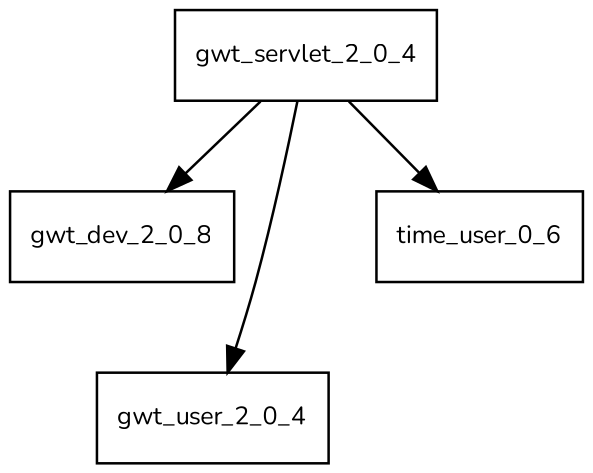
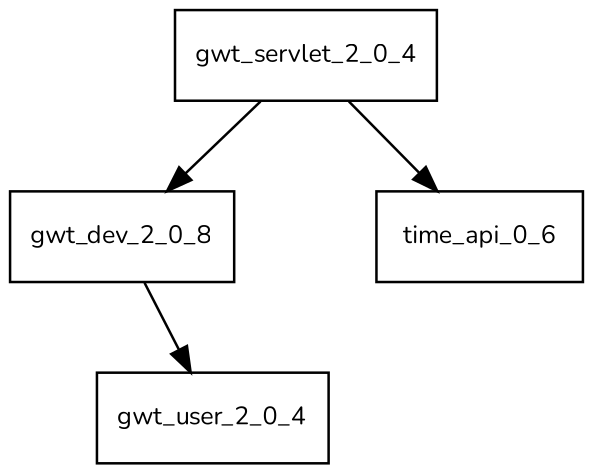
(270, 226) -> (162, 316)
(480, 237) -> (480, 237)
